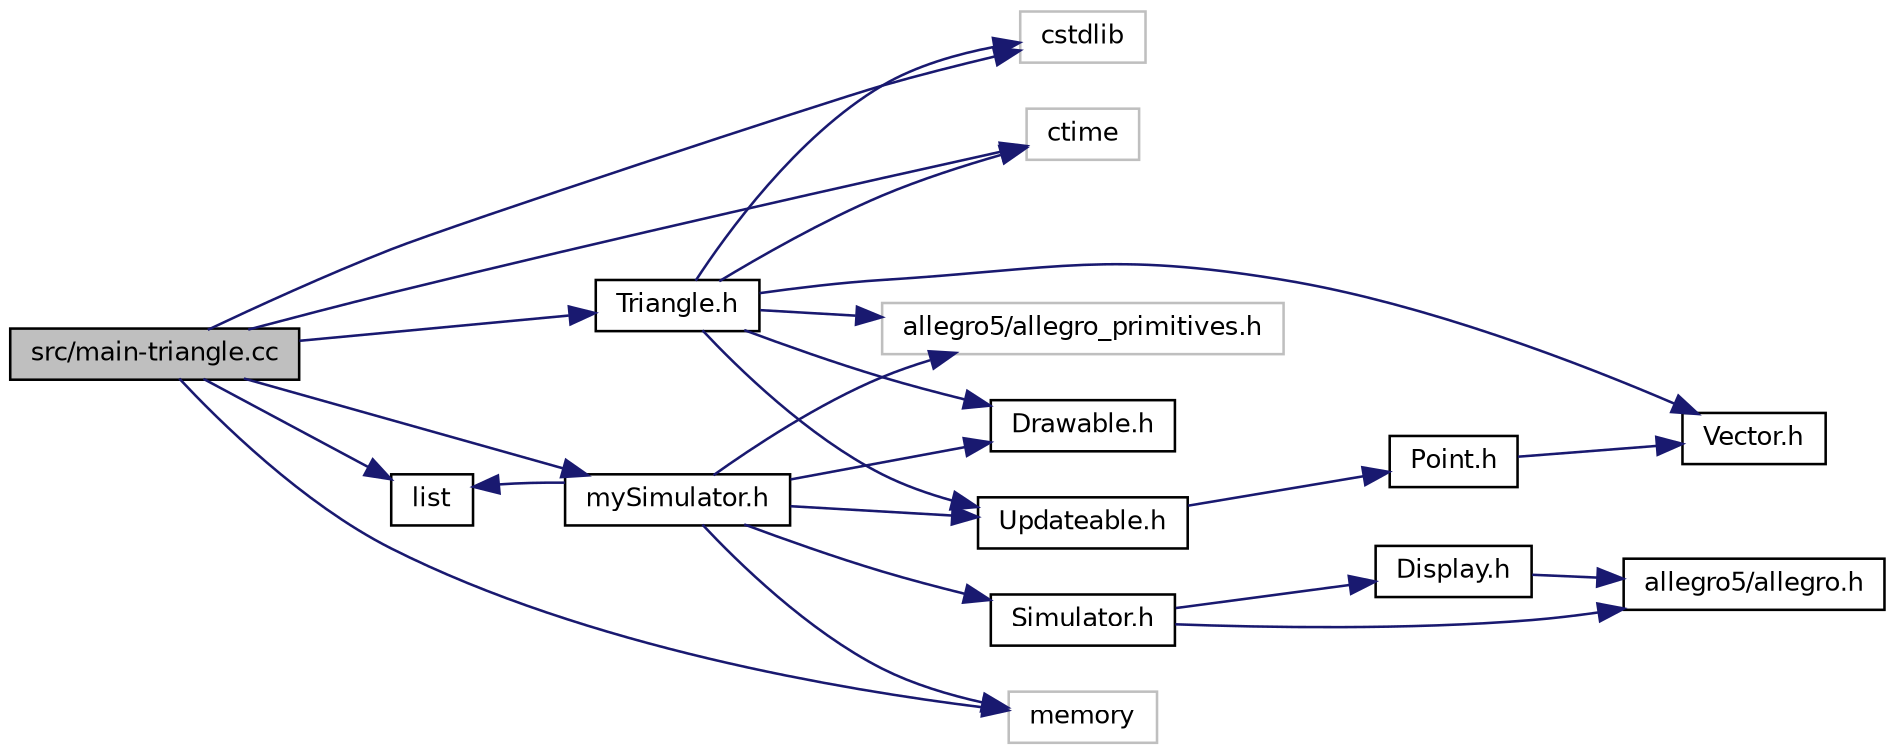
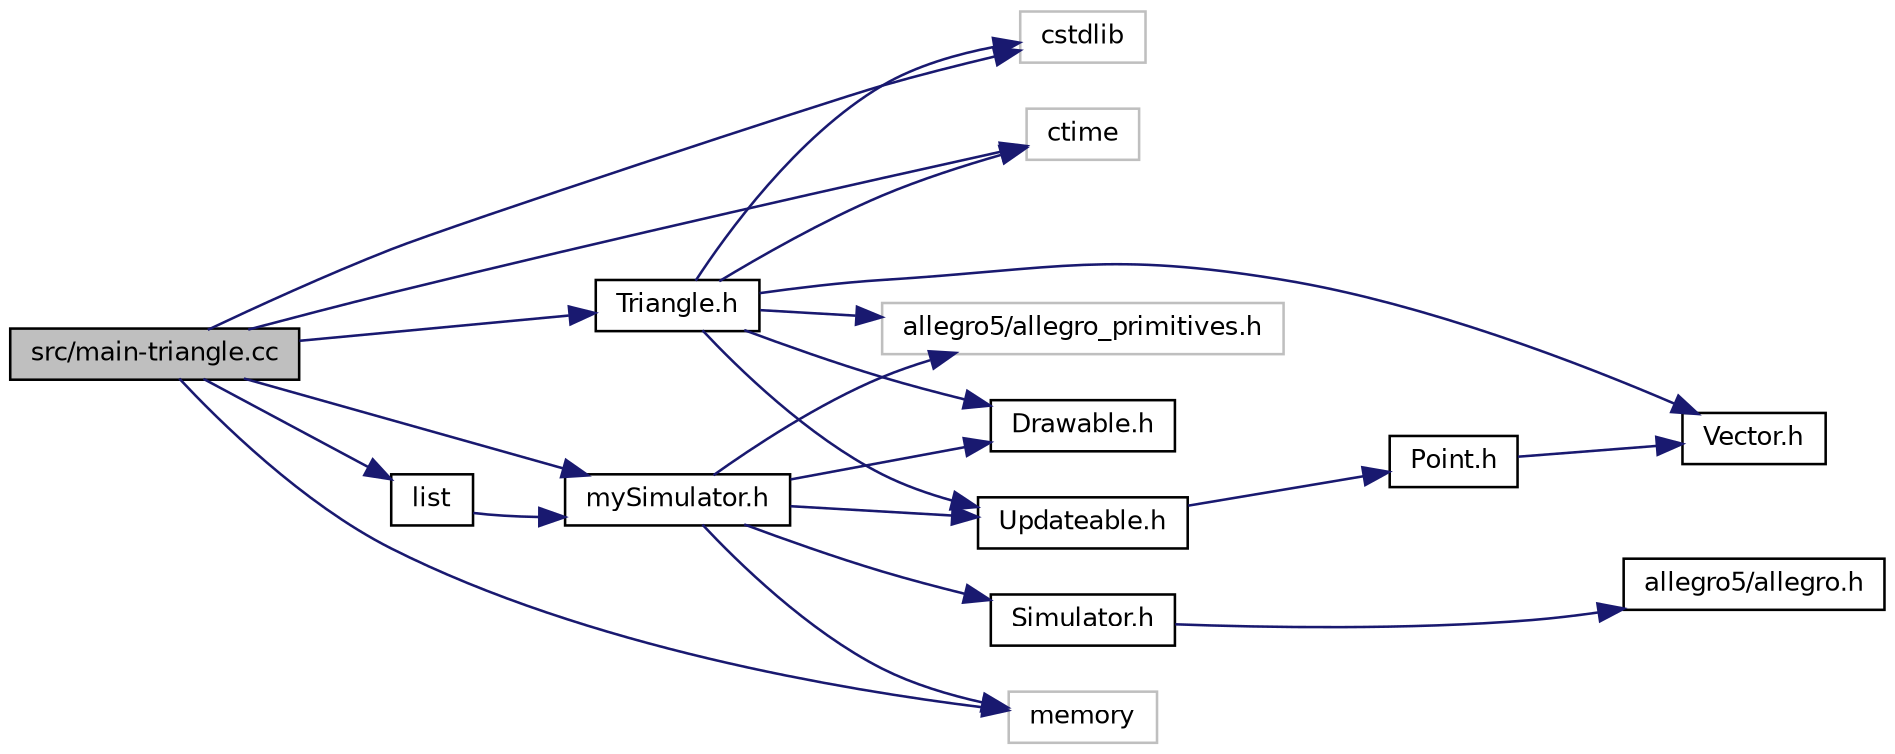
(532, 483) -> (506, 516)
(1454, 571) -> none
